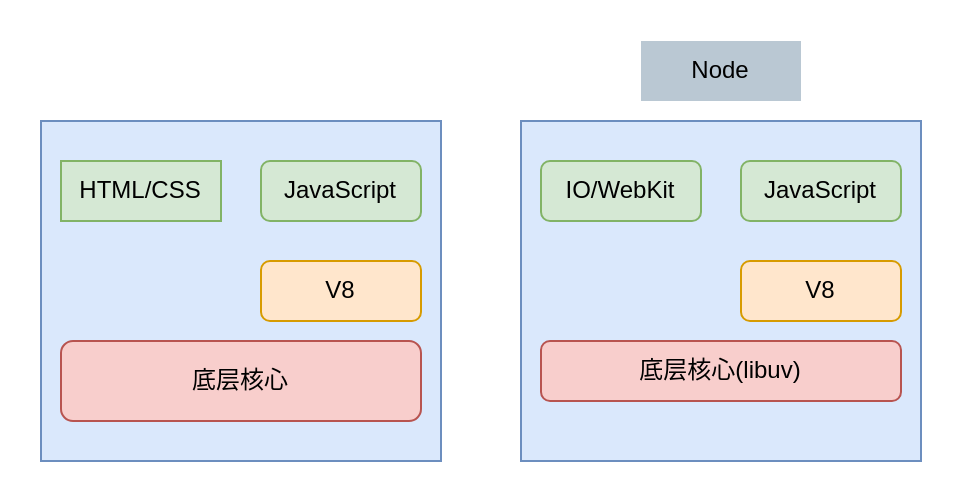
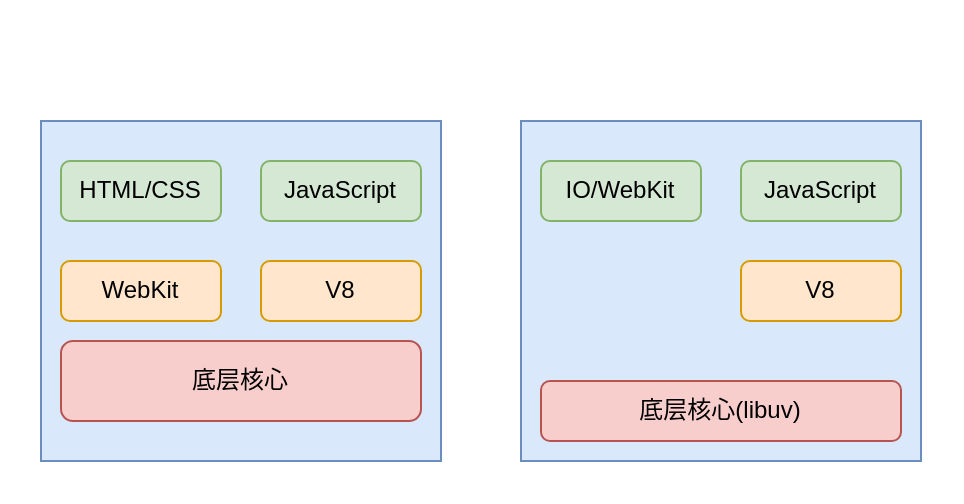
(721, 71) -> none
(141, 191) -> (141, 191)
none -> (141, 291)
(721, 371) -> (721, 411)
